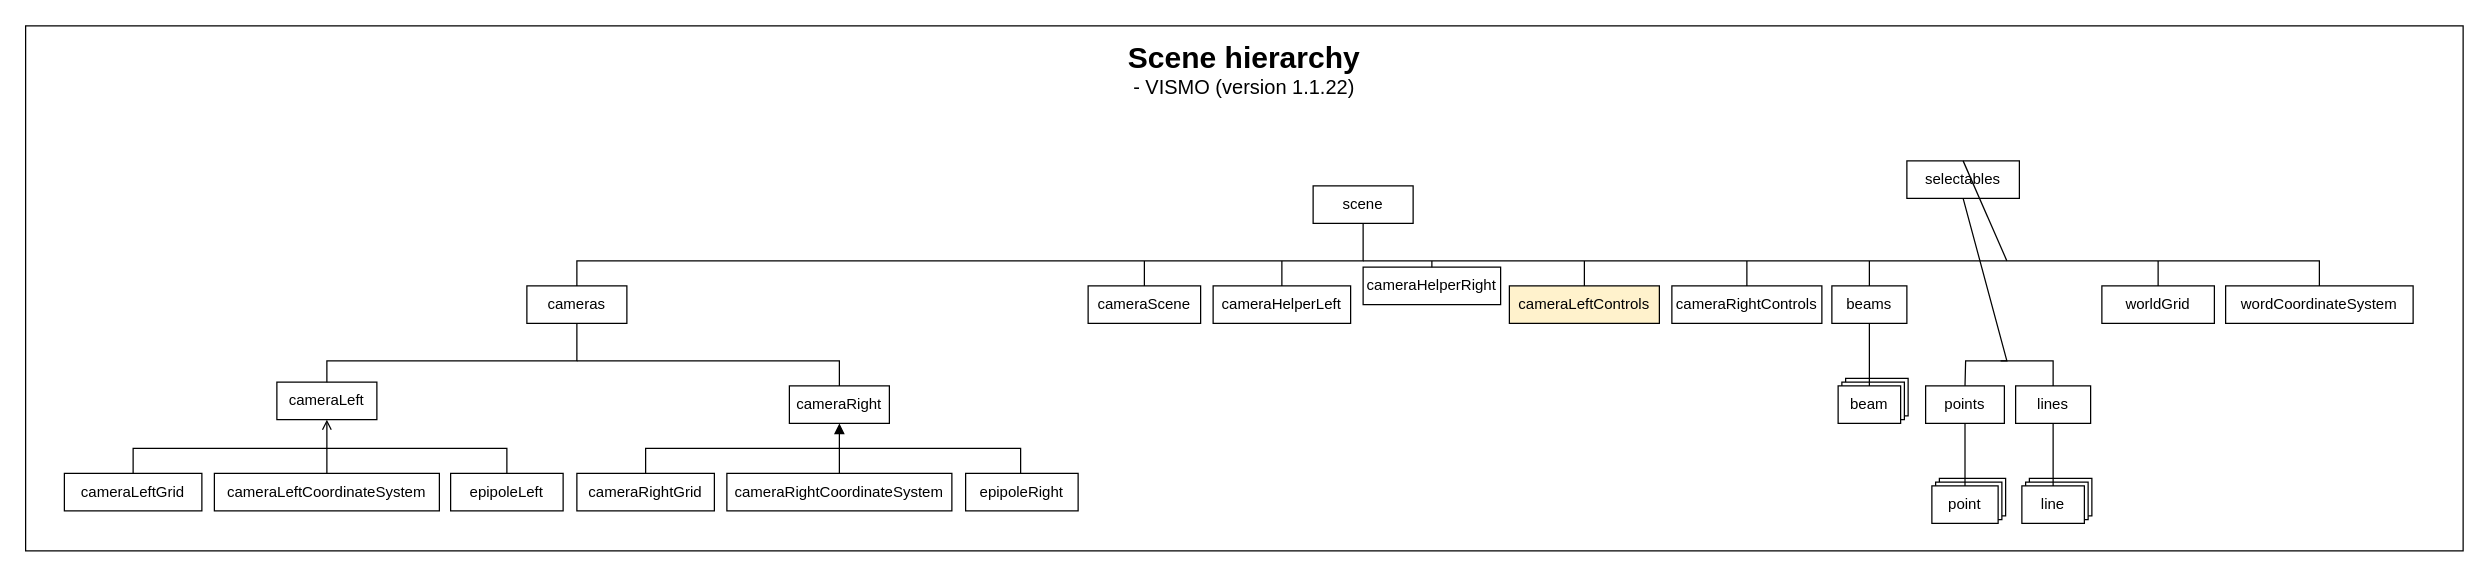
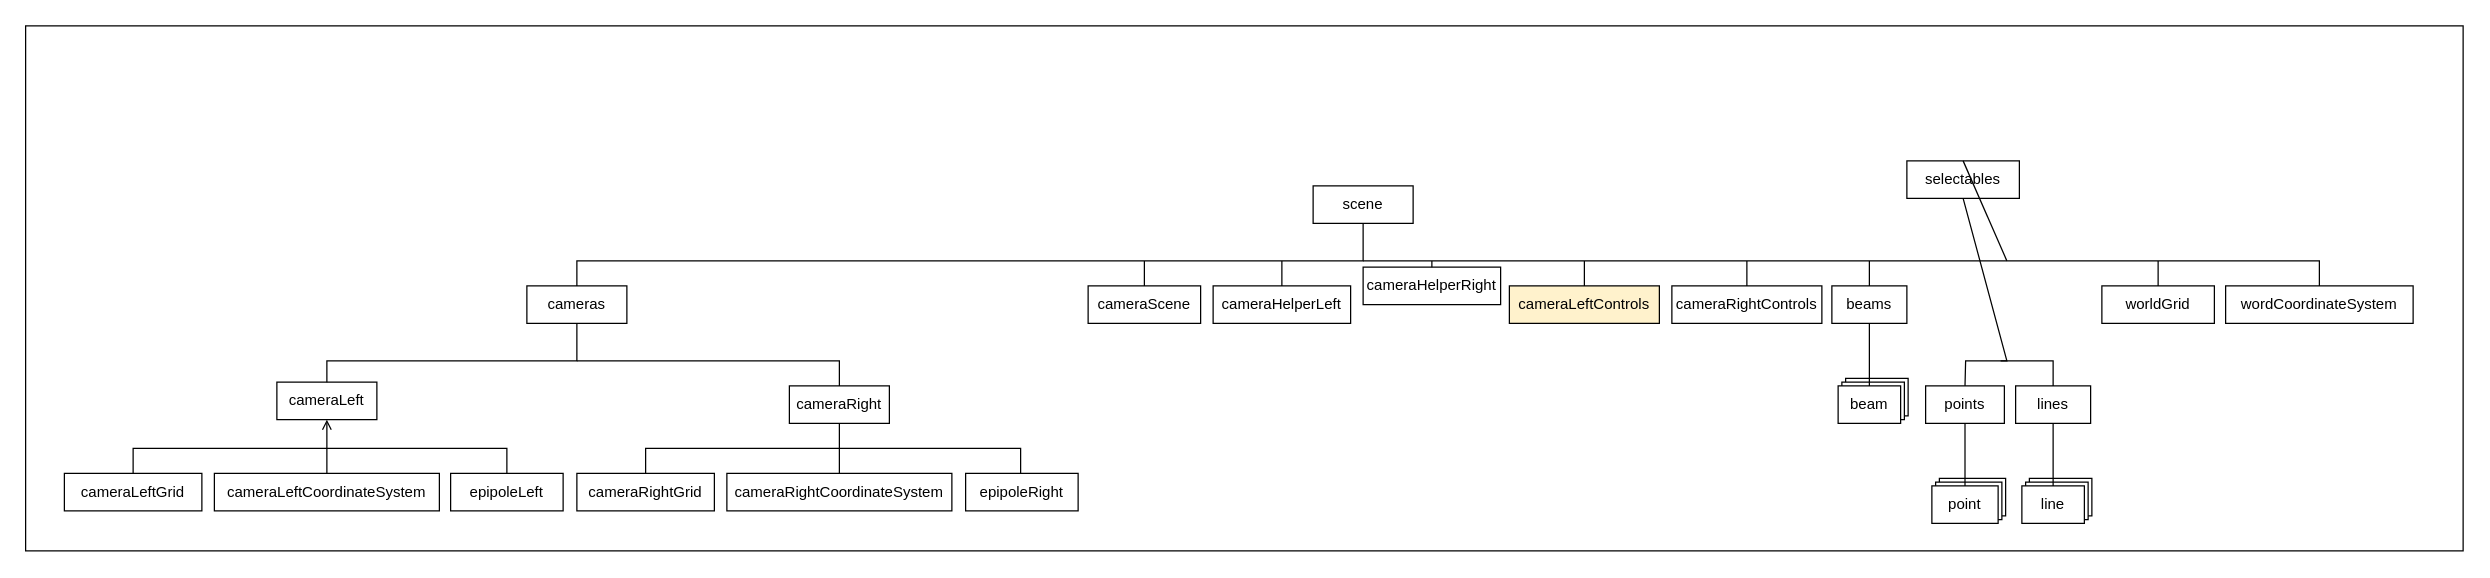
(1244, 69) -> none
(839, 434) -> (839, 430)
